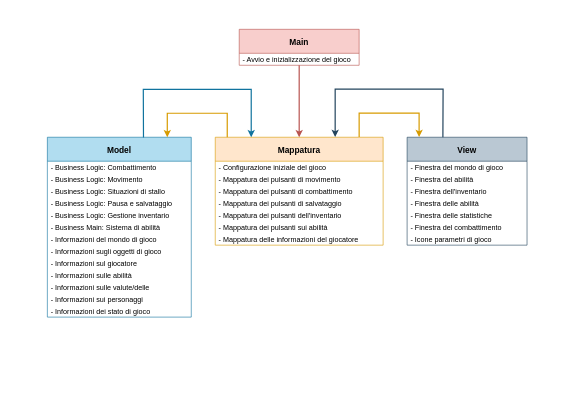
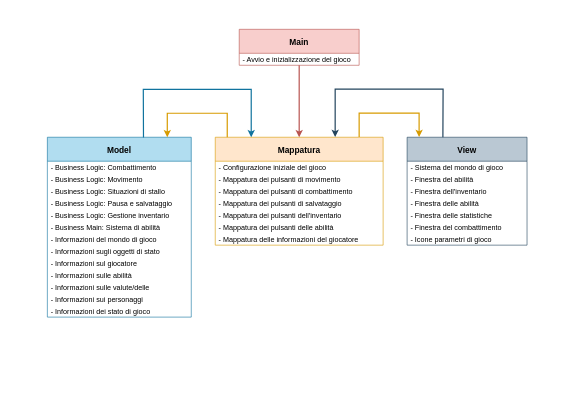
(461, 167) -> (459, 167)
(281, 227) -> (284, 227)
(114, 251) -> (115, 251)
